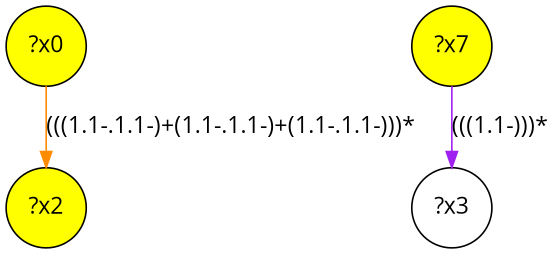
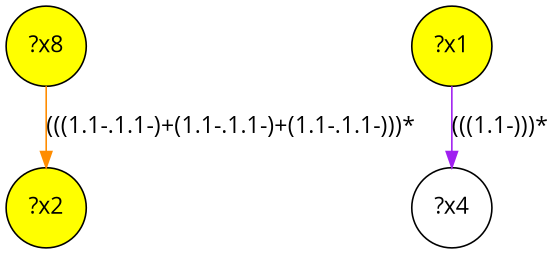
(46, 46) -> (46, 46)
(452, 46) -> (452, 46)
(452, 208) -> (452, 208)
